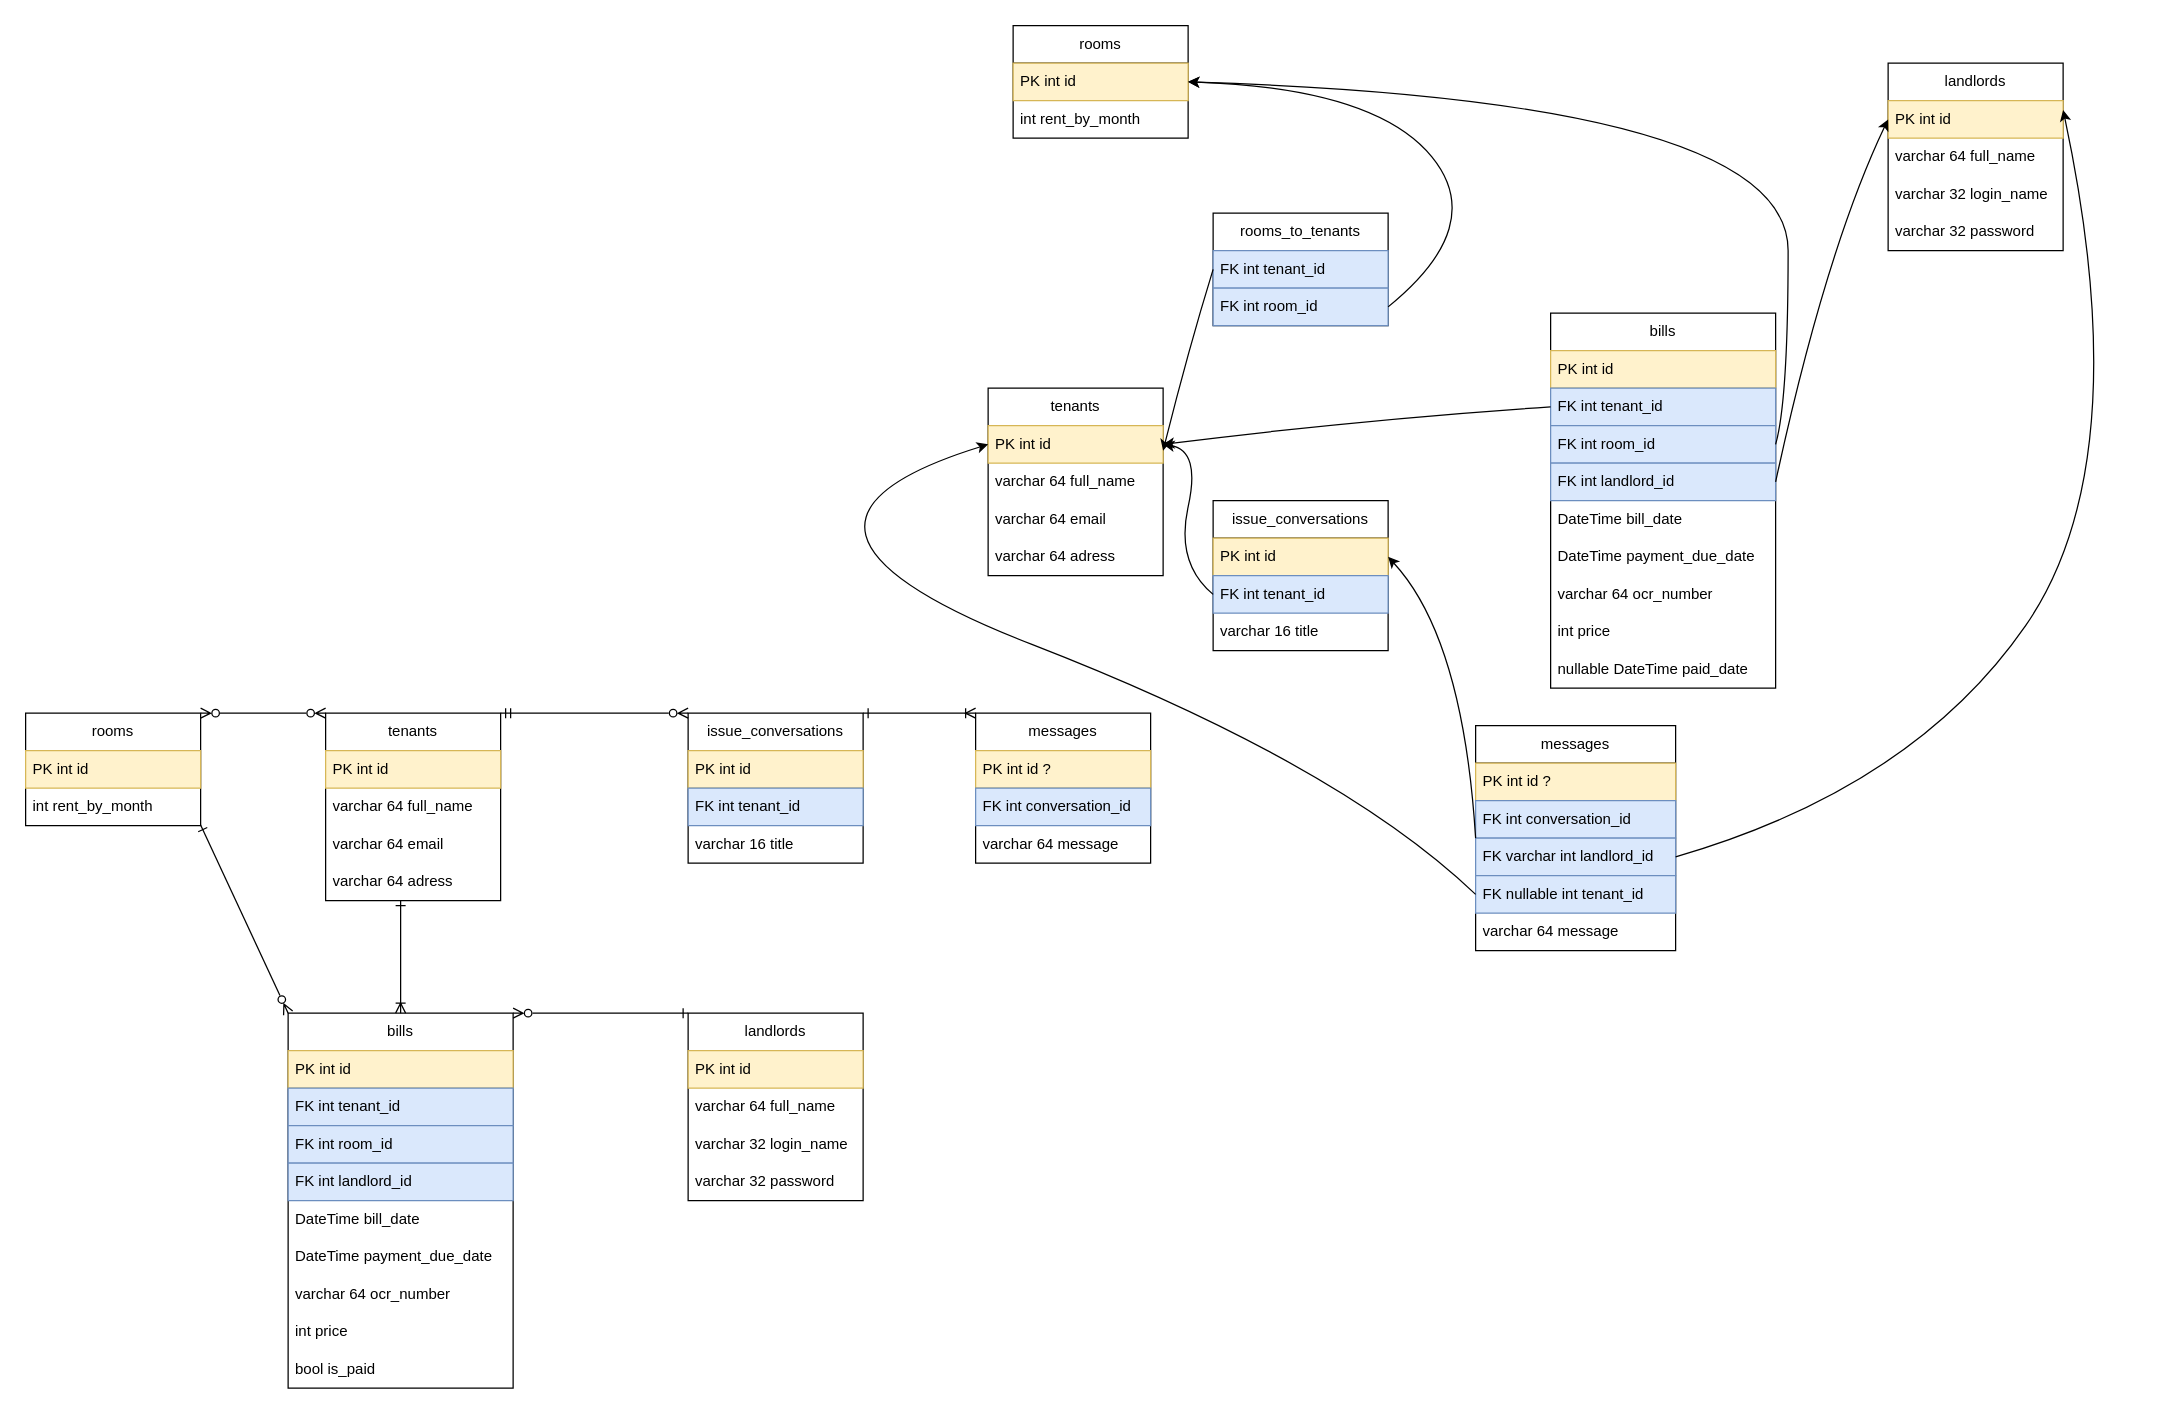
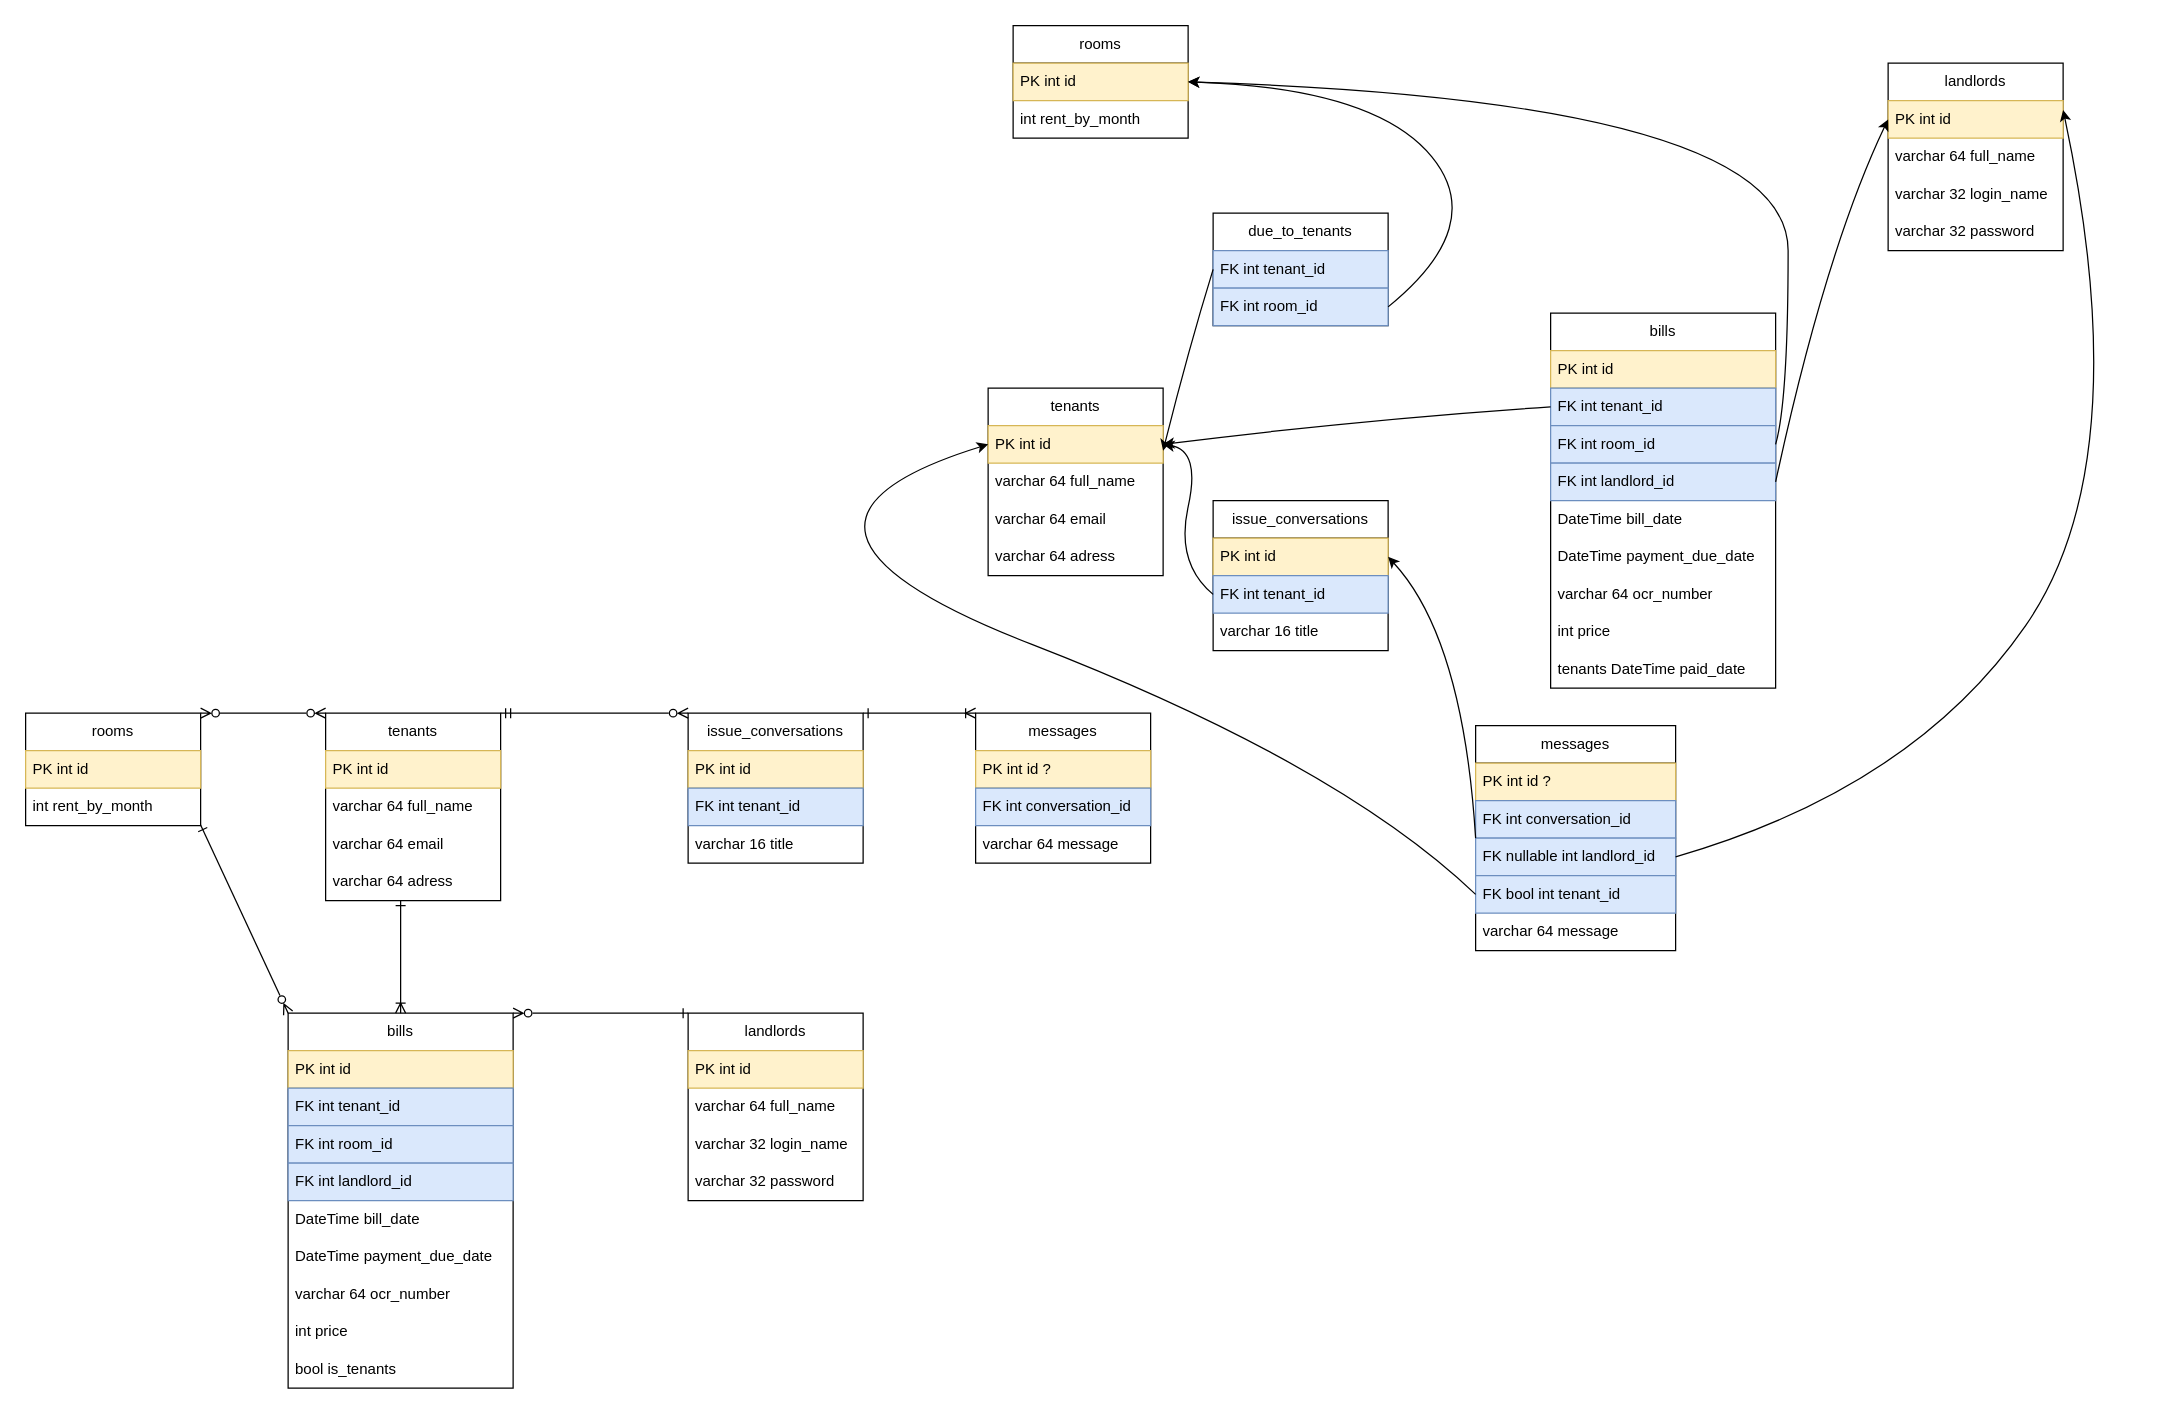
(1301, 232) -> (1301, 232)
(1658, 669) -> (1660, 669)
(1577, 857) -> (1577, 857)
(1573, 894) -> (1560, 894)
(338, 1369) -> (353, 1369)
